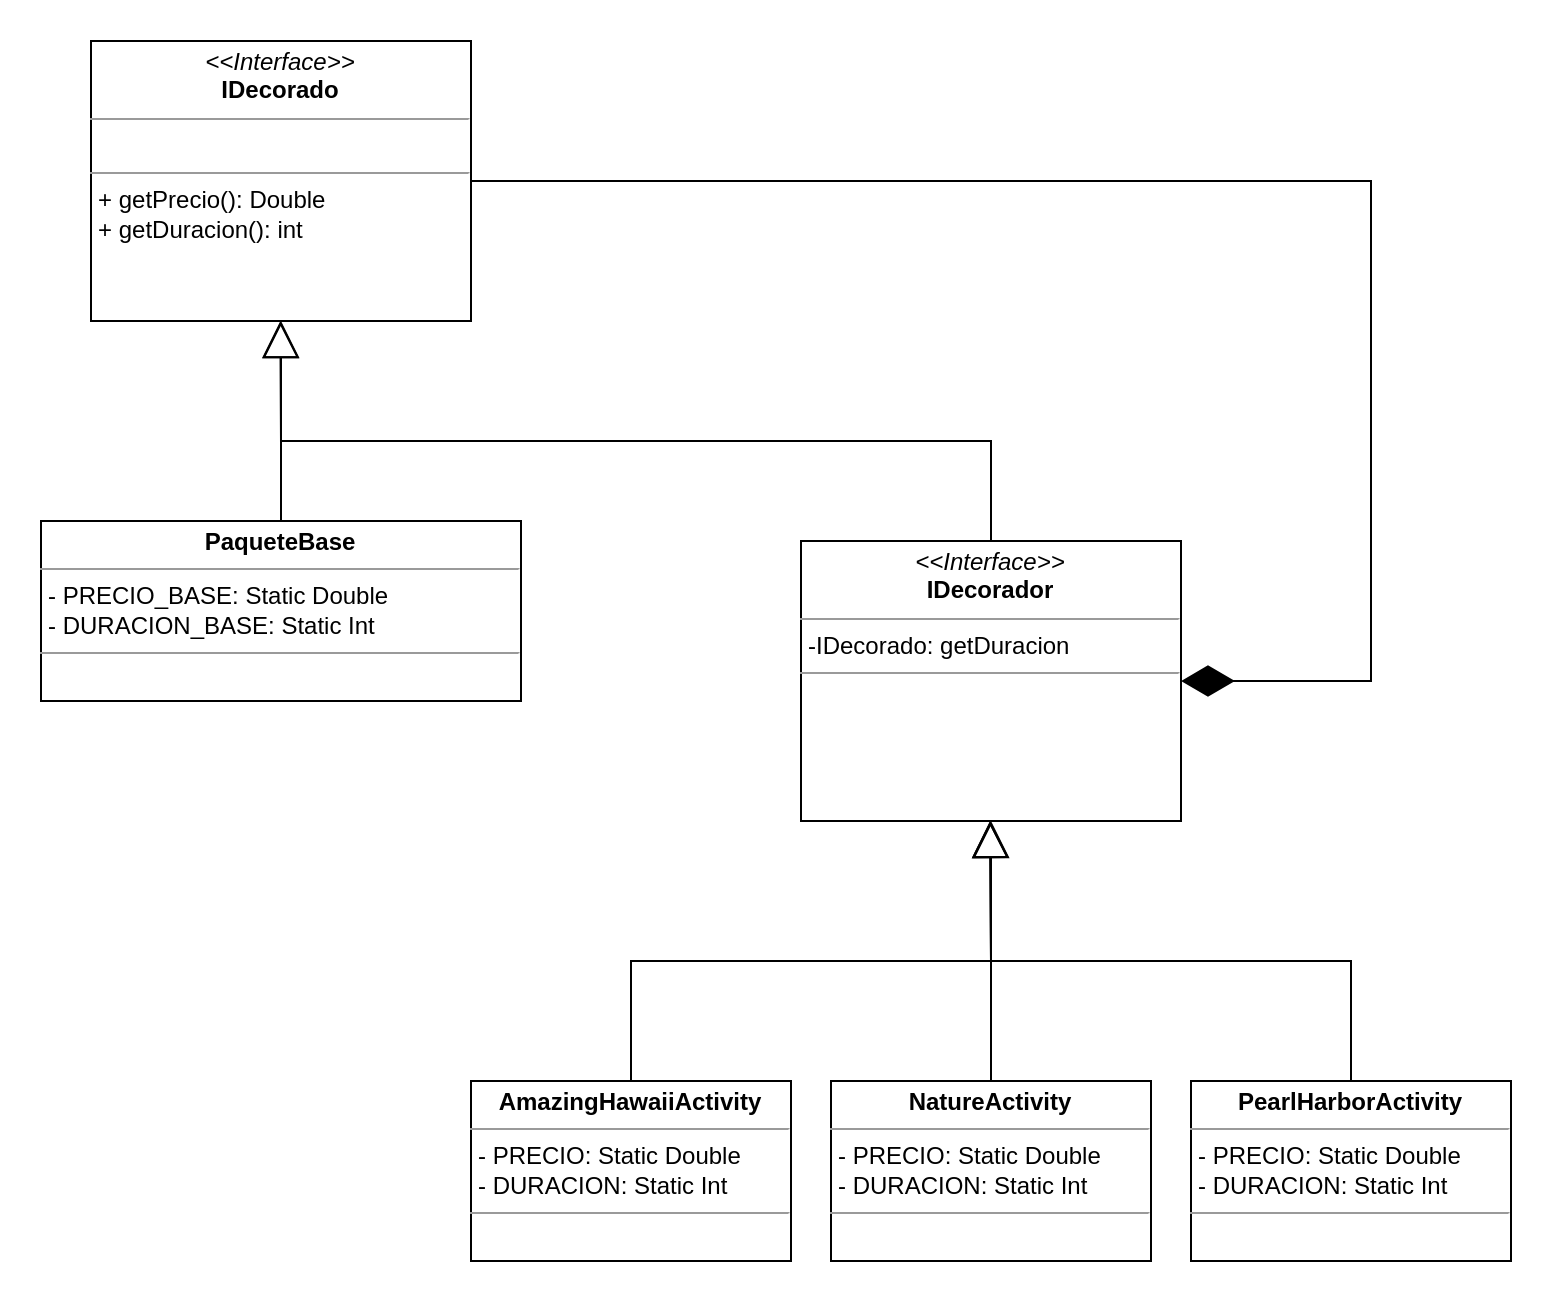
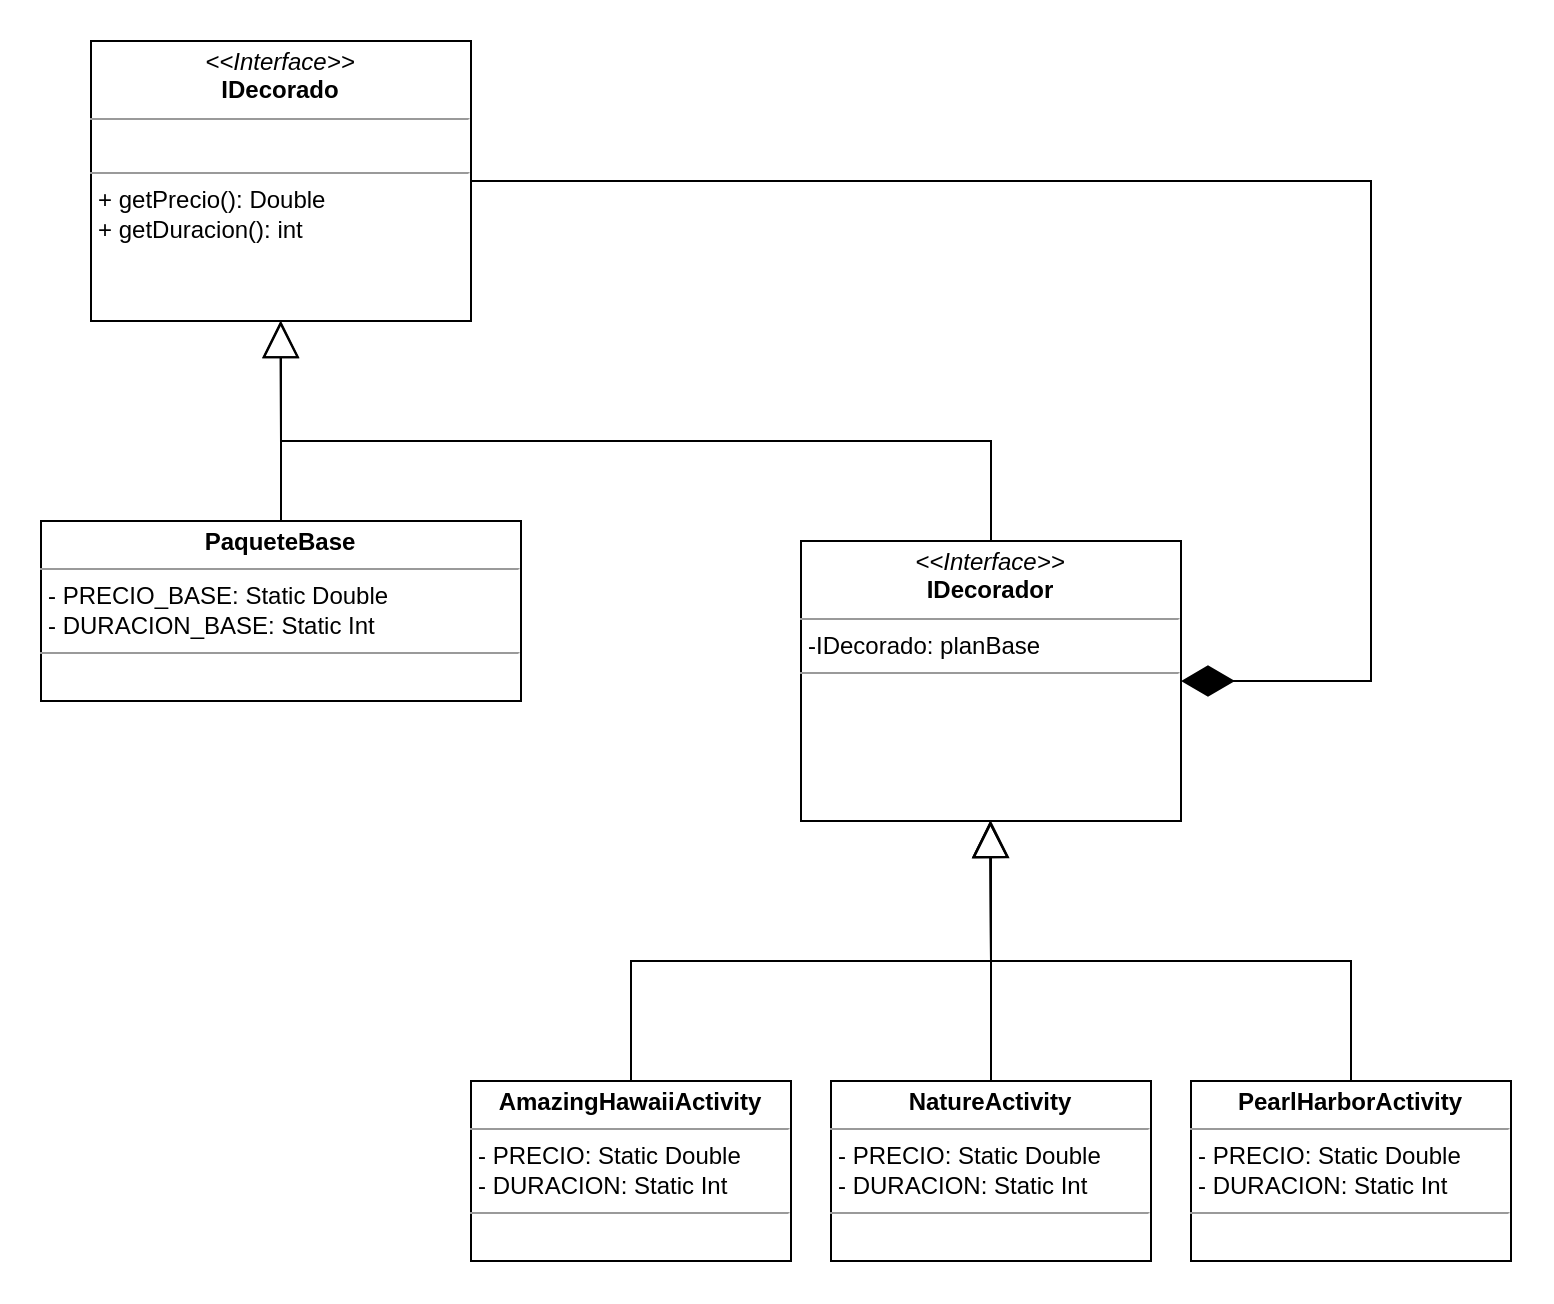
(946, 584) -> (926, 584)
